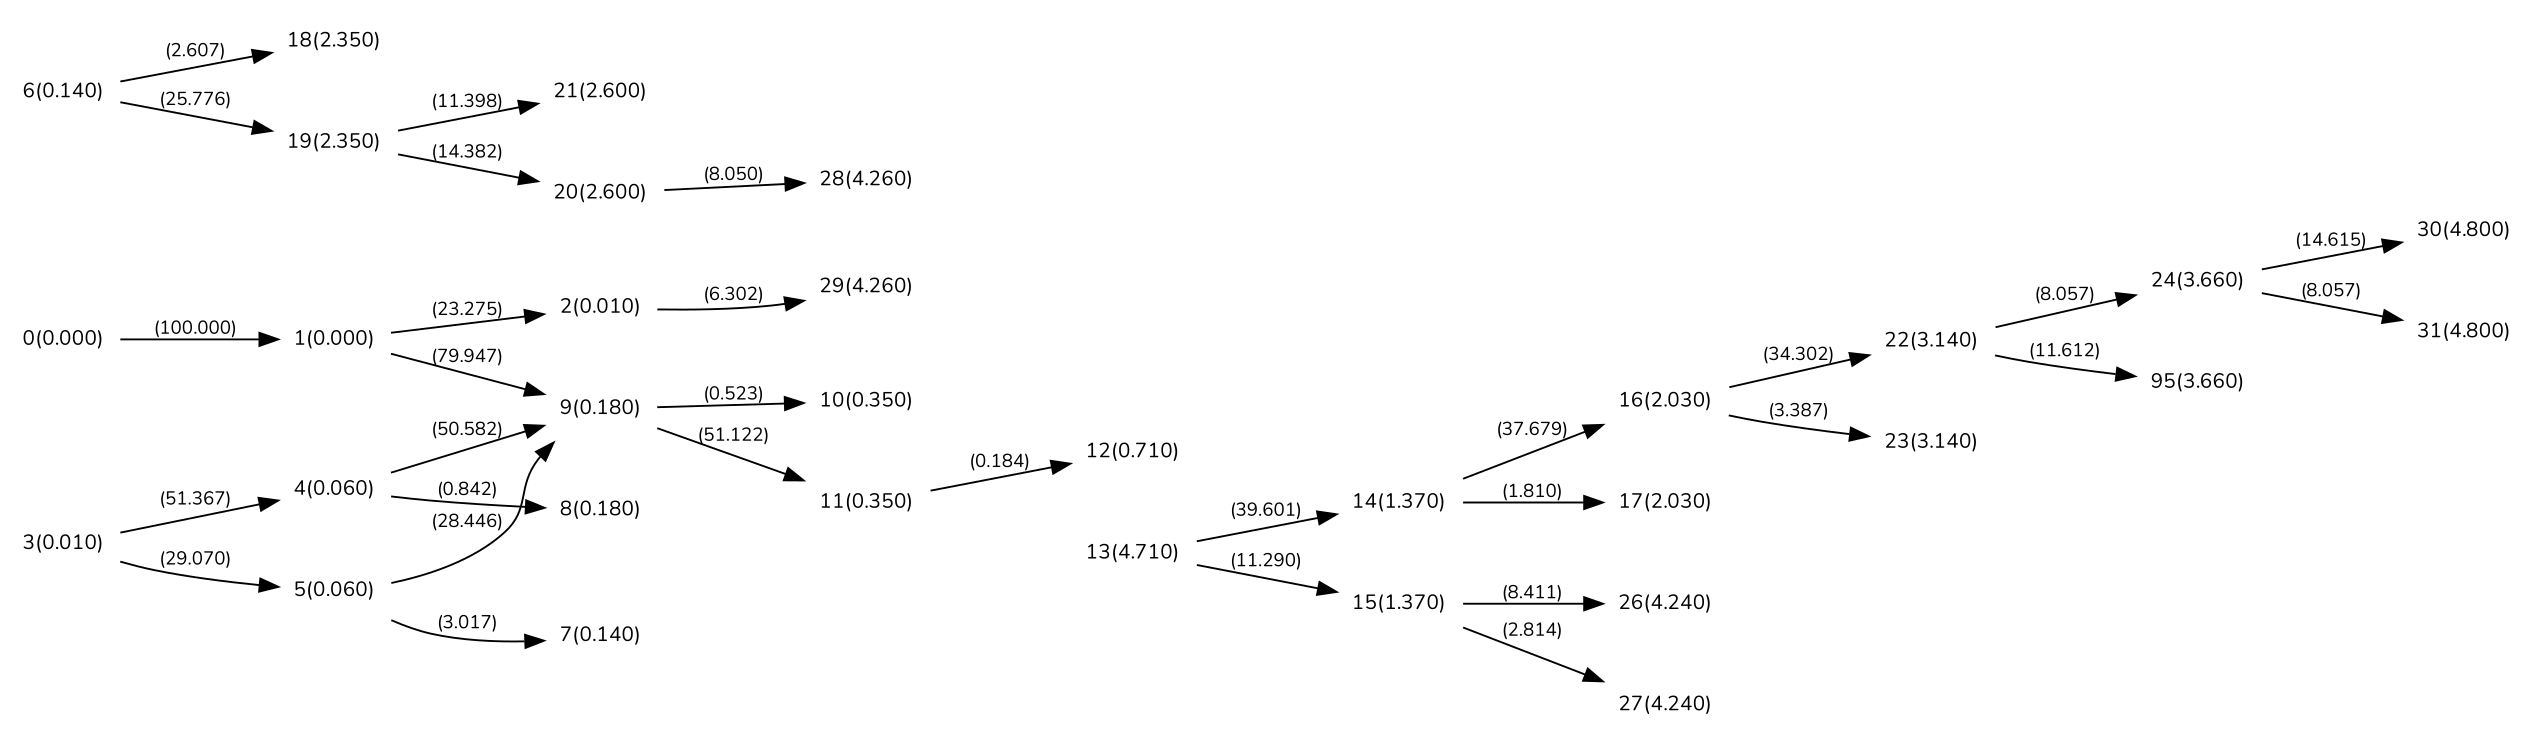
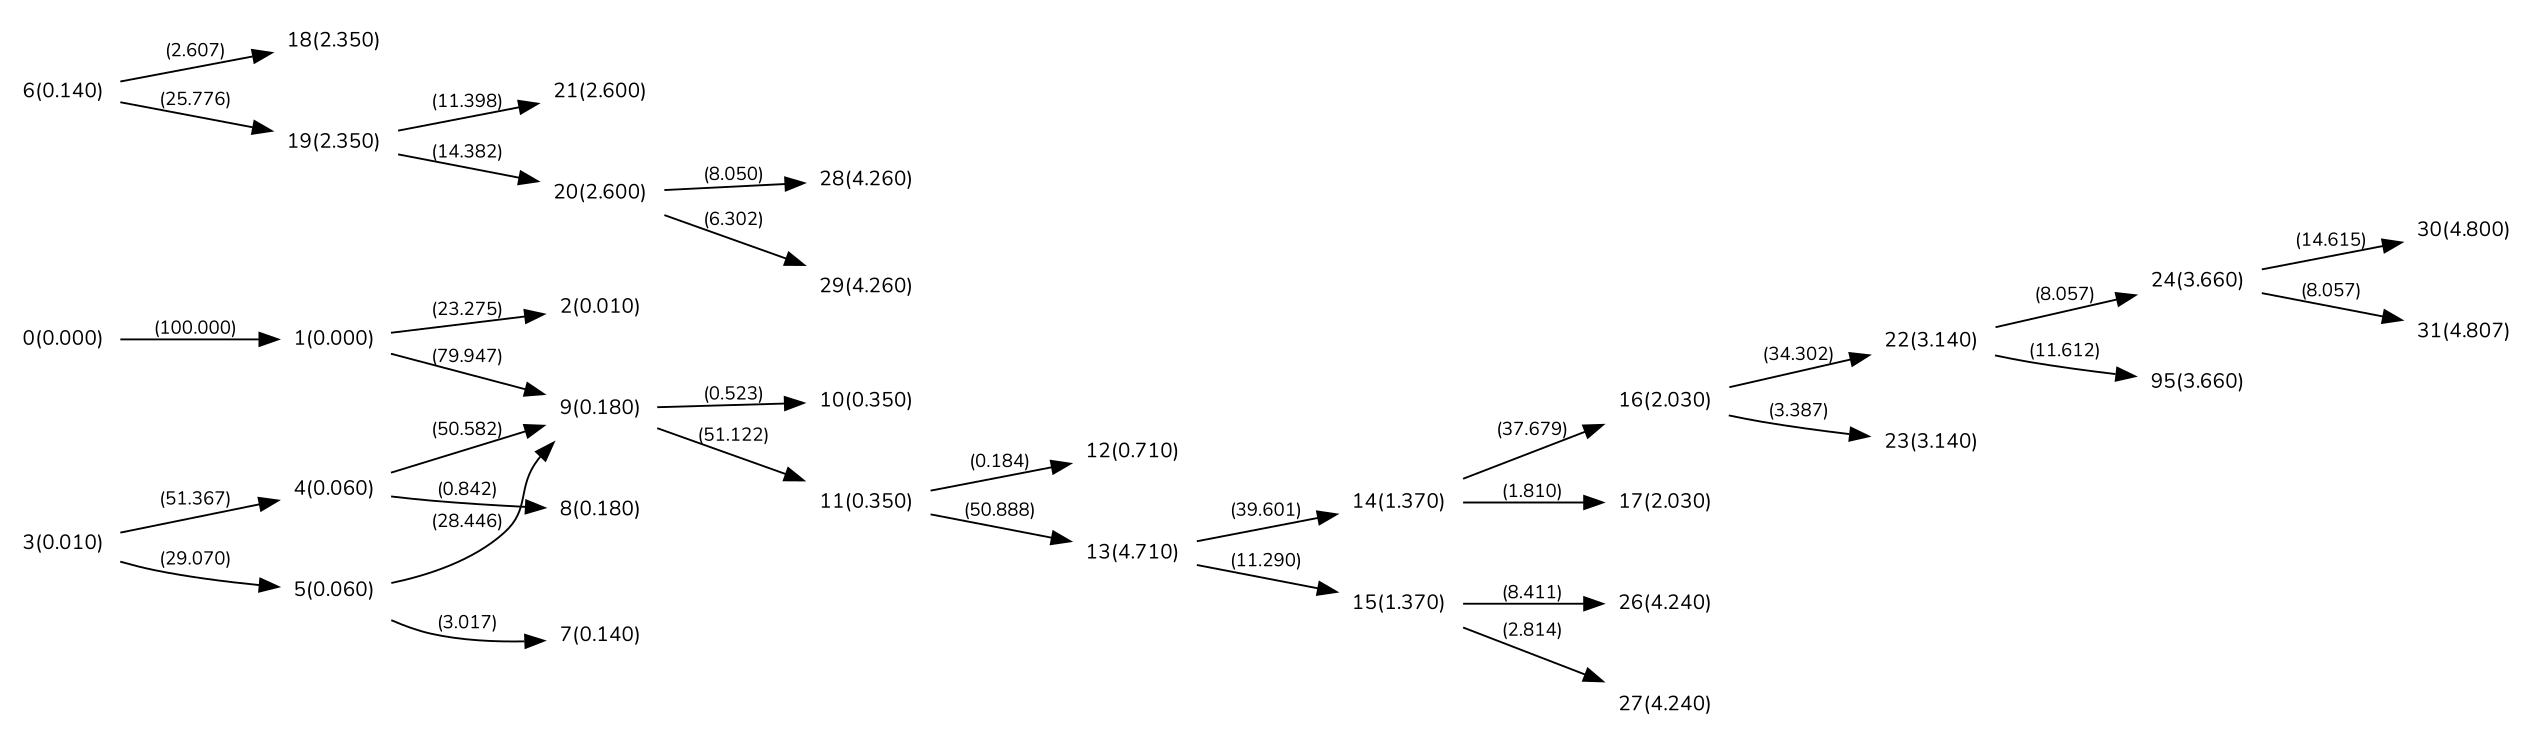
(721, 309) -> (725, 237)
(2465, 332) -> (2465, 332)
none -> (991, 526)
